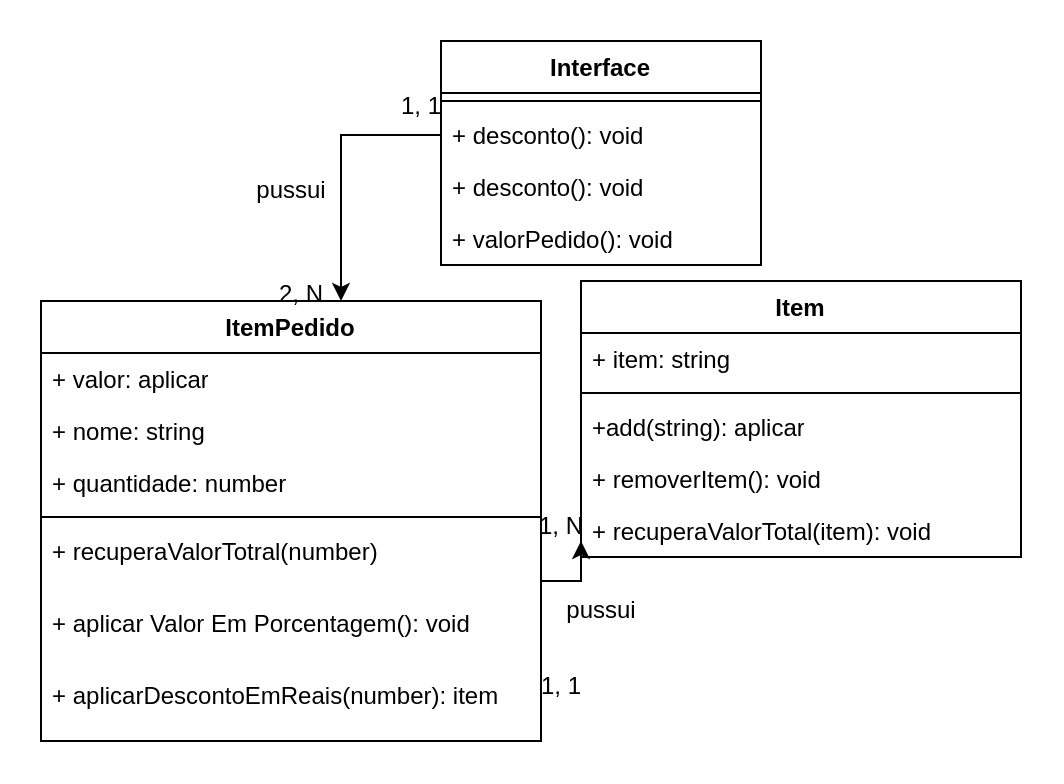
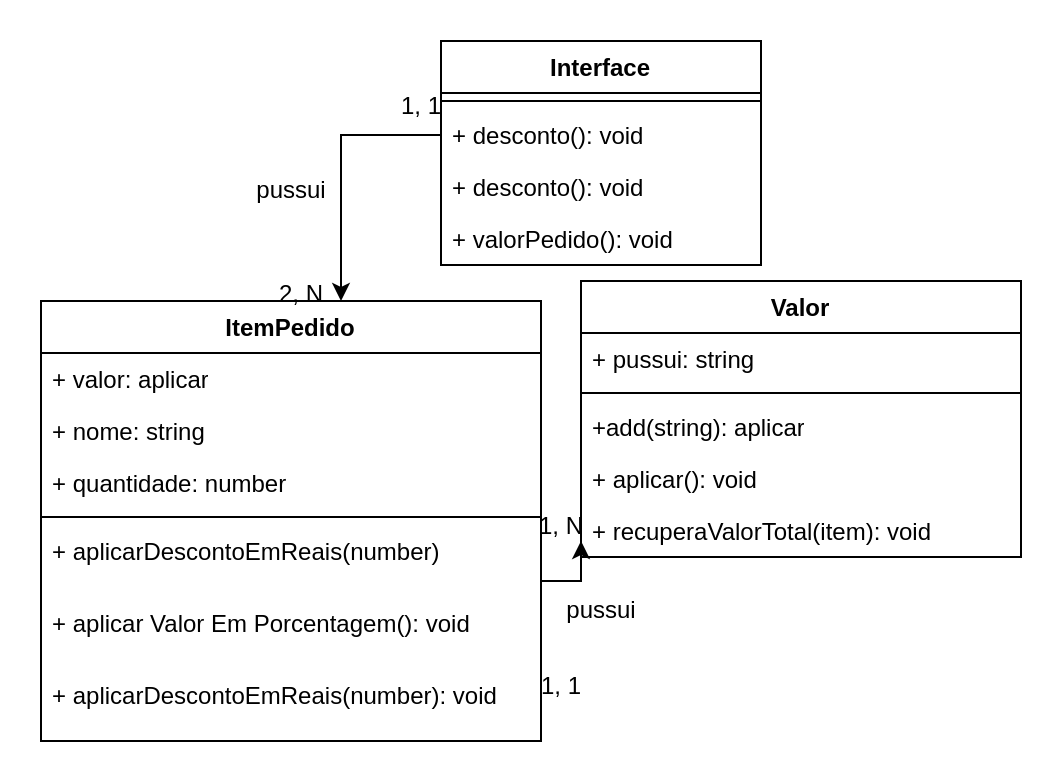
(801, 309) -> (801, 309)
(671, 361) -> (685, 361)
(722, 481) -> (689, 481)
(239, 553) -> (256, 553)
(287, 697) -> (287, 697)
